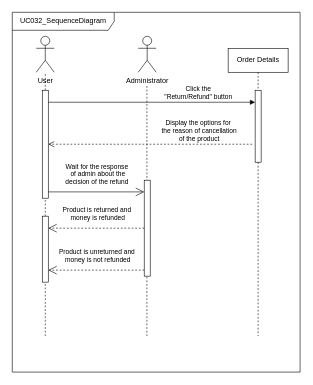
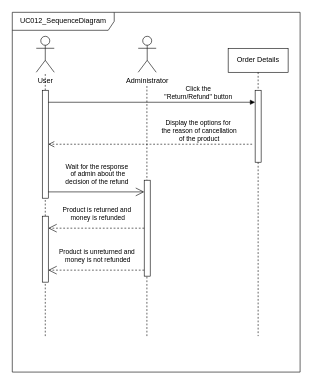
(63, 21) -> (63, 21)
